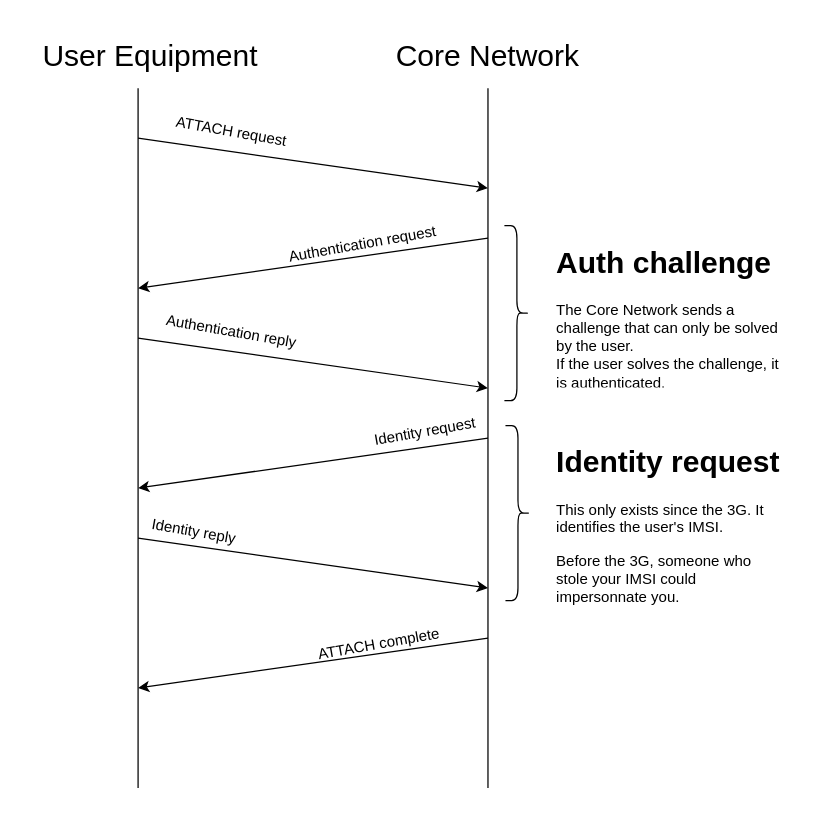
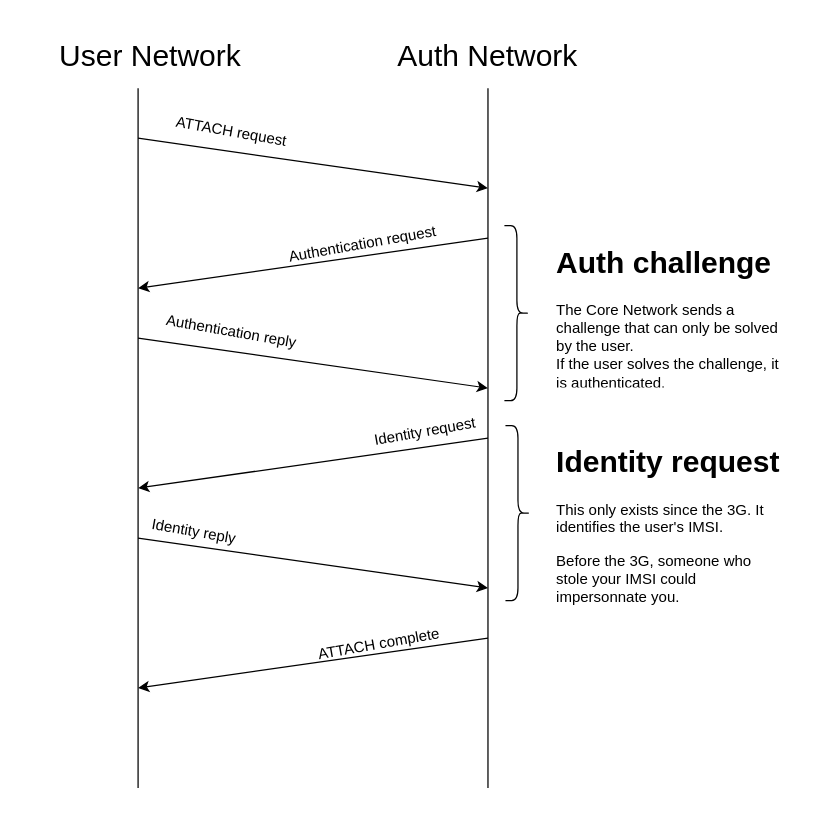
(151, 57) -> (151, 57)
(488, 57) -> (488, 57)
